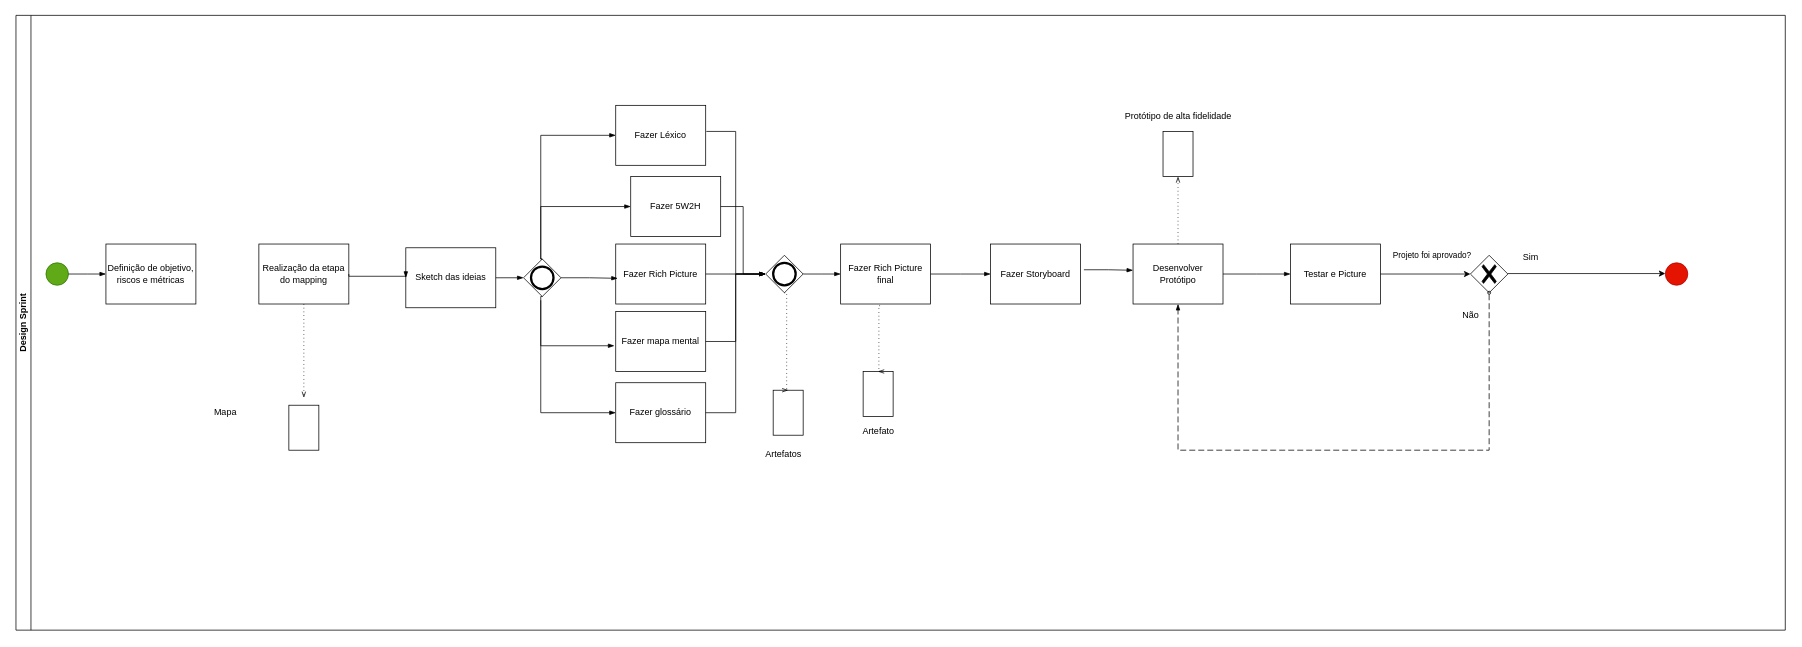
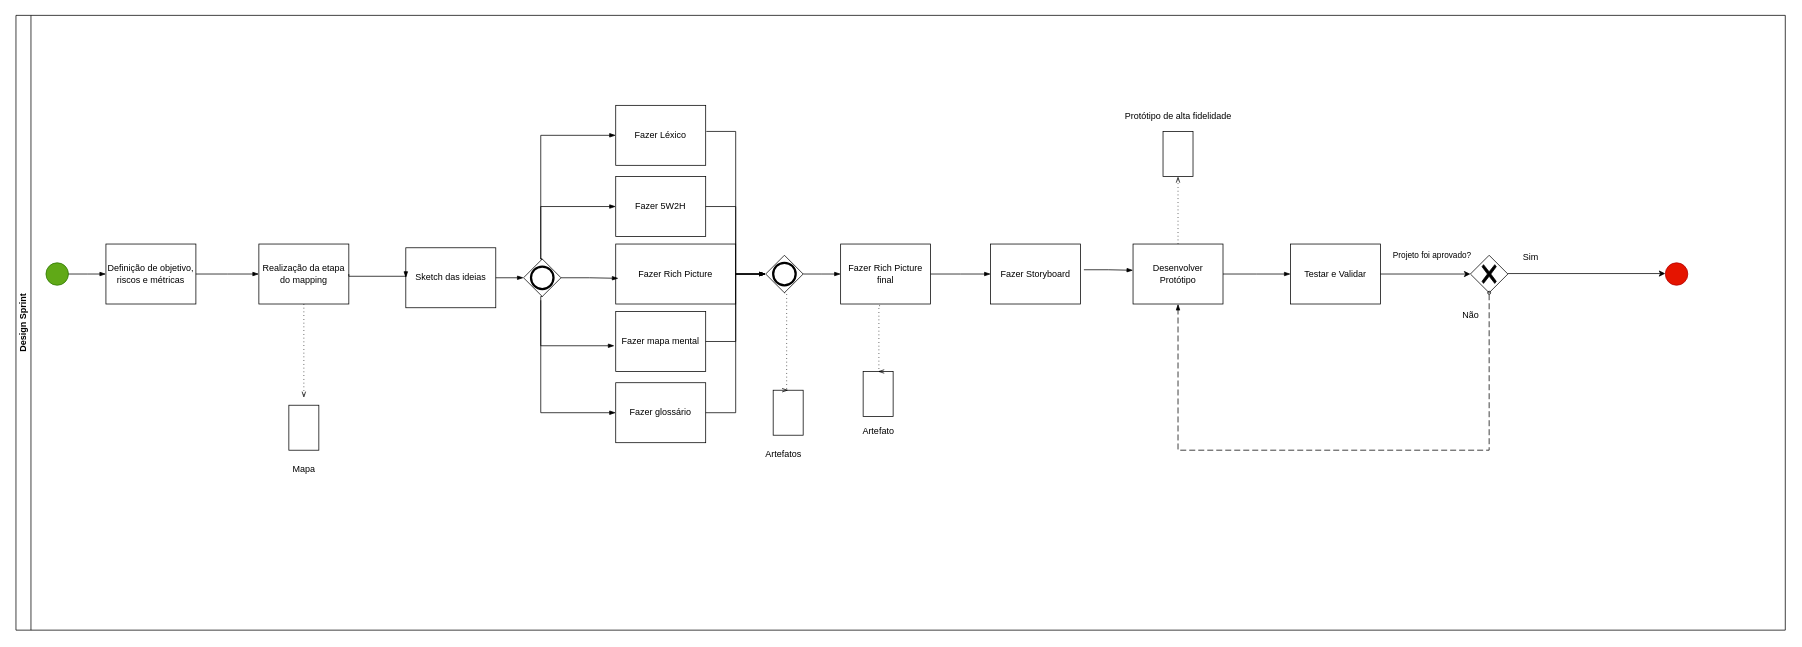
(675, 207) -> (660, 207)
none -> (251, 274)
(660, 274) -> (675, 274)
(1335, 274) -> (1335, 274)
(225, 413) -> (303, 469)
